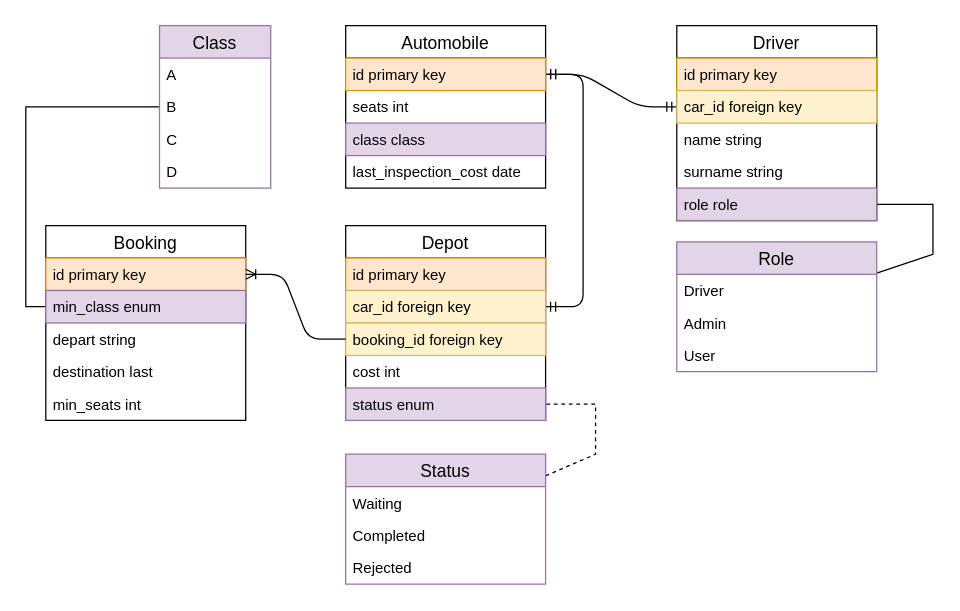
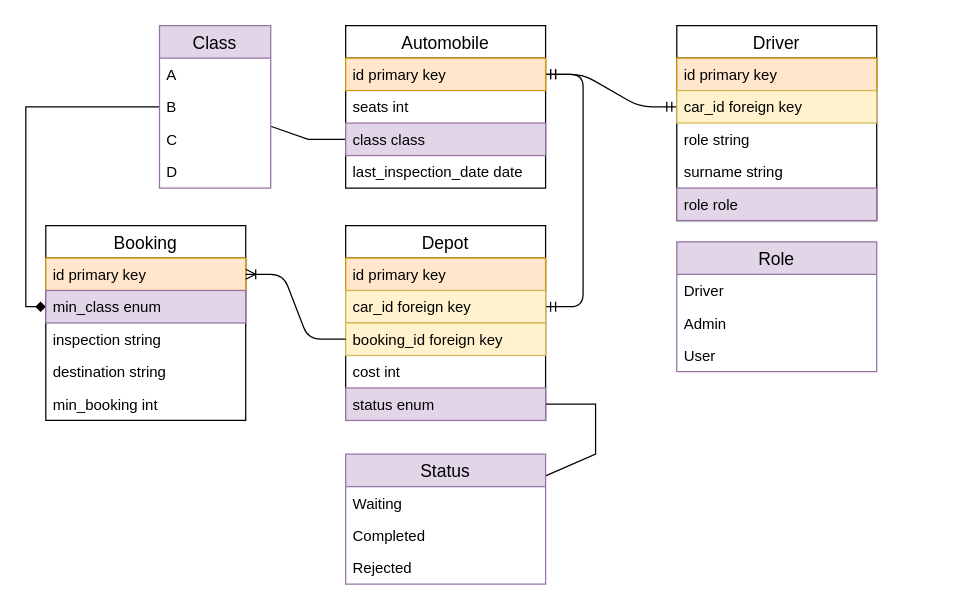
none -> (306, 139)
(726, 140) -> (724, 140)
(450, 173) -> (450, 173)
(933, 231) -> none
(38, 307) -> (35, 307)
(103, 340) -> (116, 340)
(112, 373) -> (120, 373)
(101, 405) -> (108, 405)
(596, 432) -> (596, 432)
